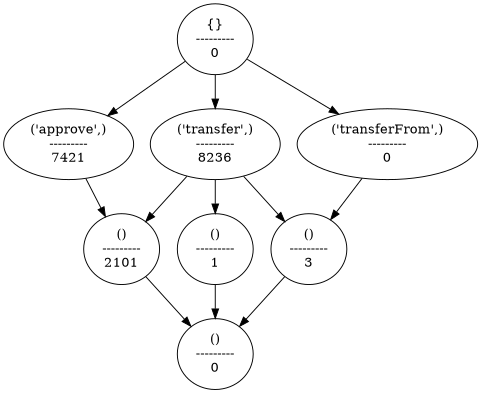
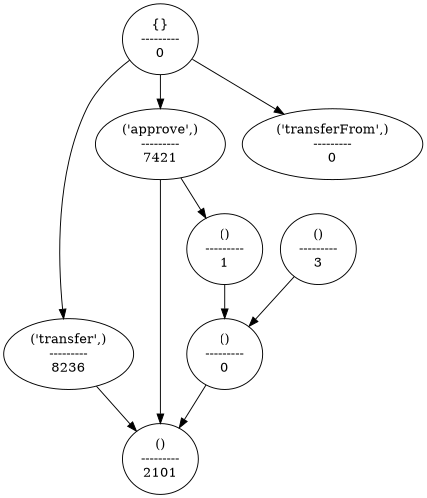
(215, 192) -> (191, 194)
(261, 195) -> none
(349, 195) -> none
(165, 298) -> (195, 402)
